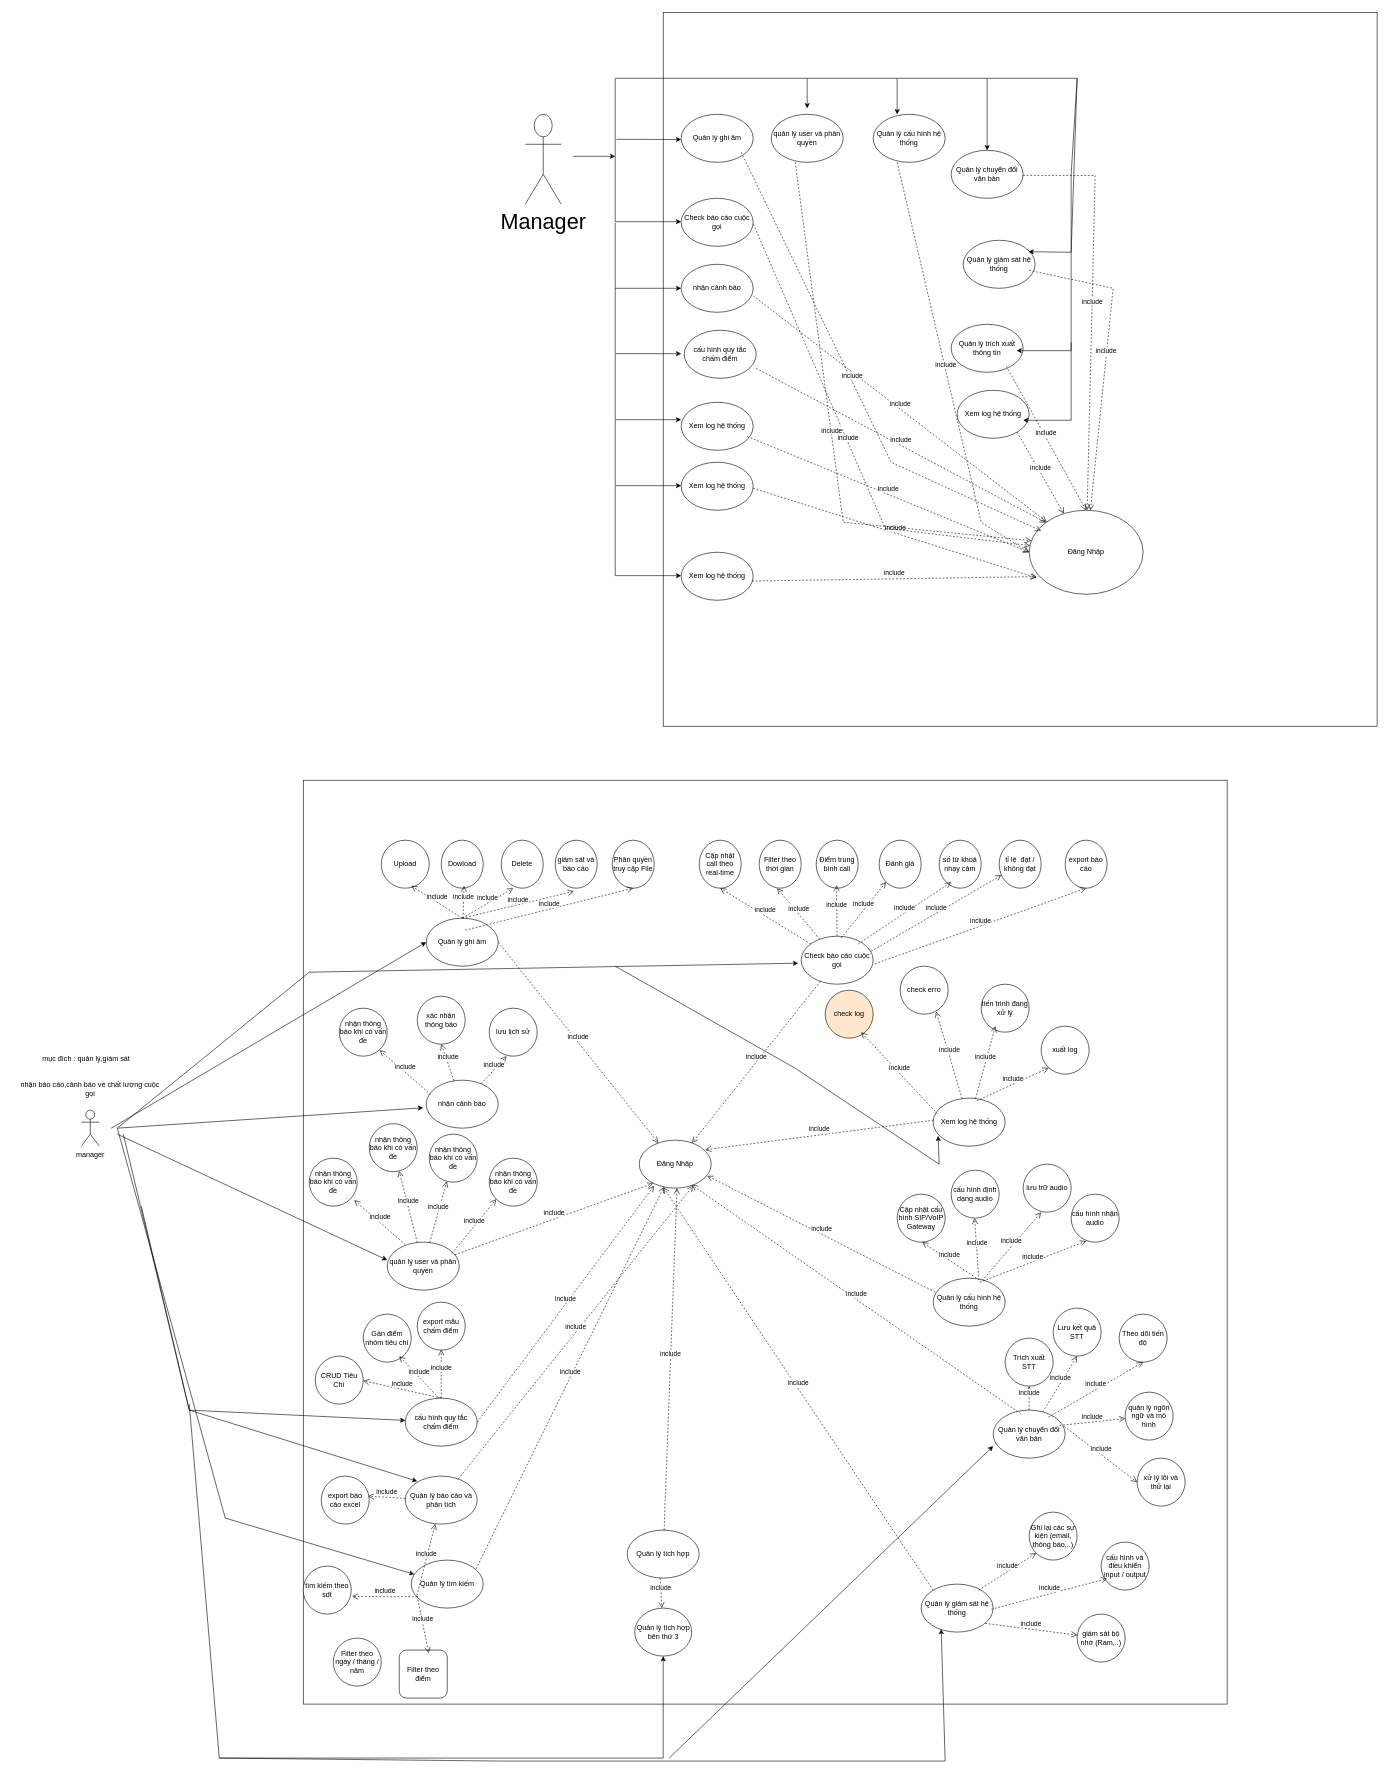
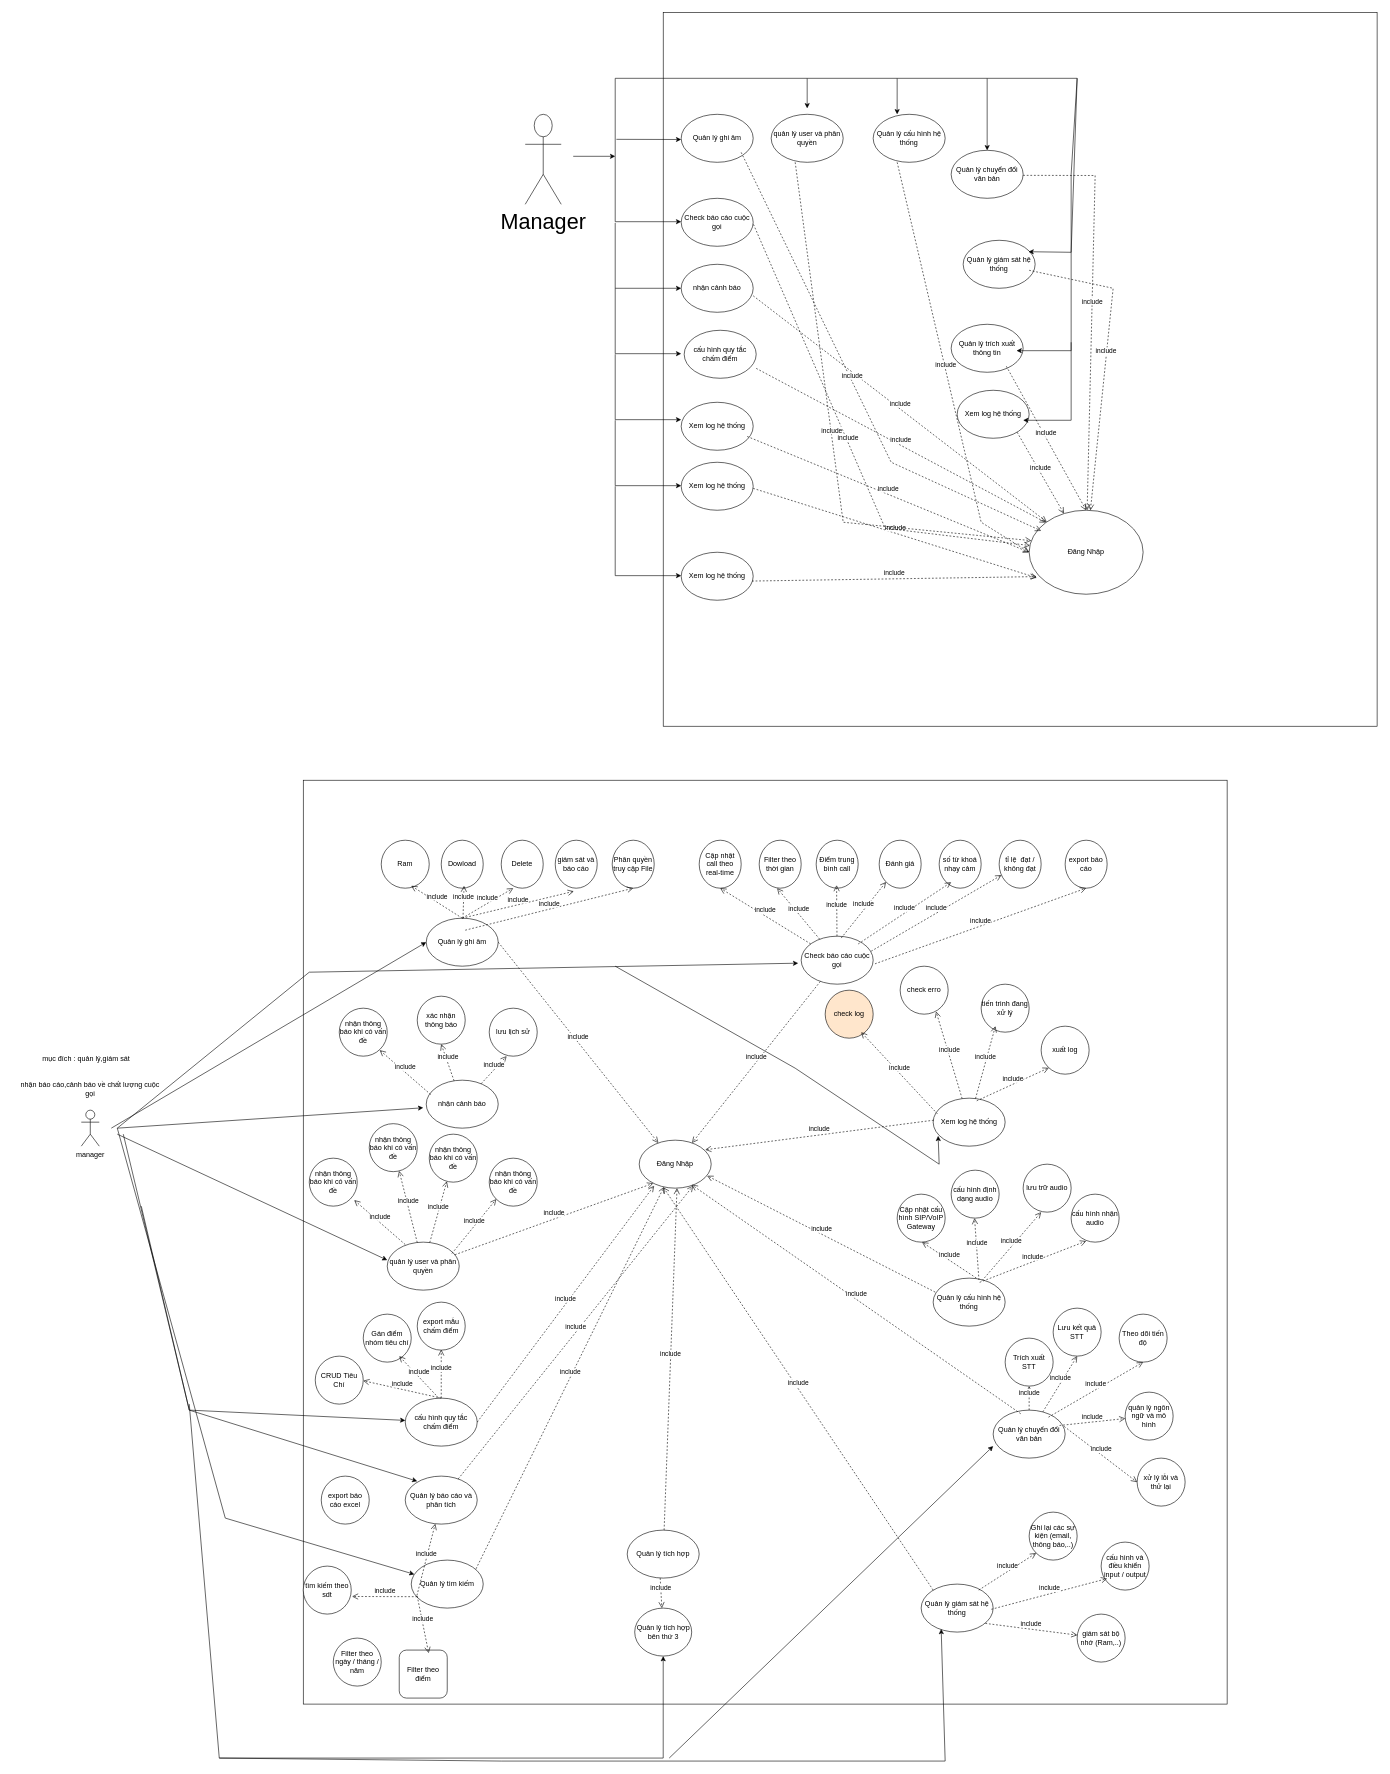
(405, 864) -> (405, 864)
(387, 1497) -> none
